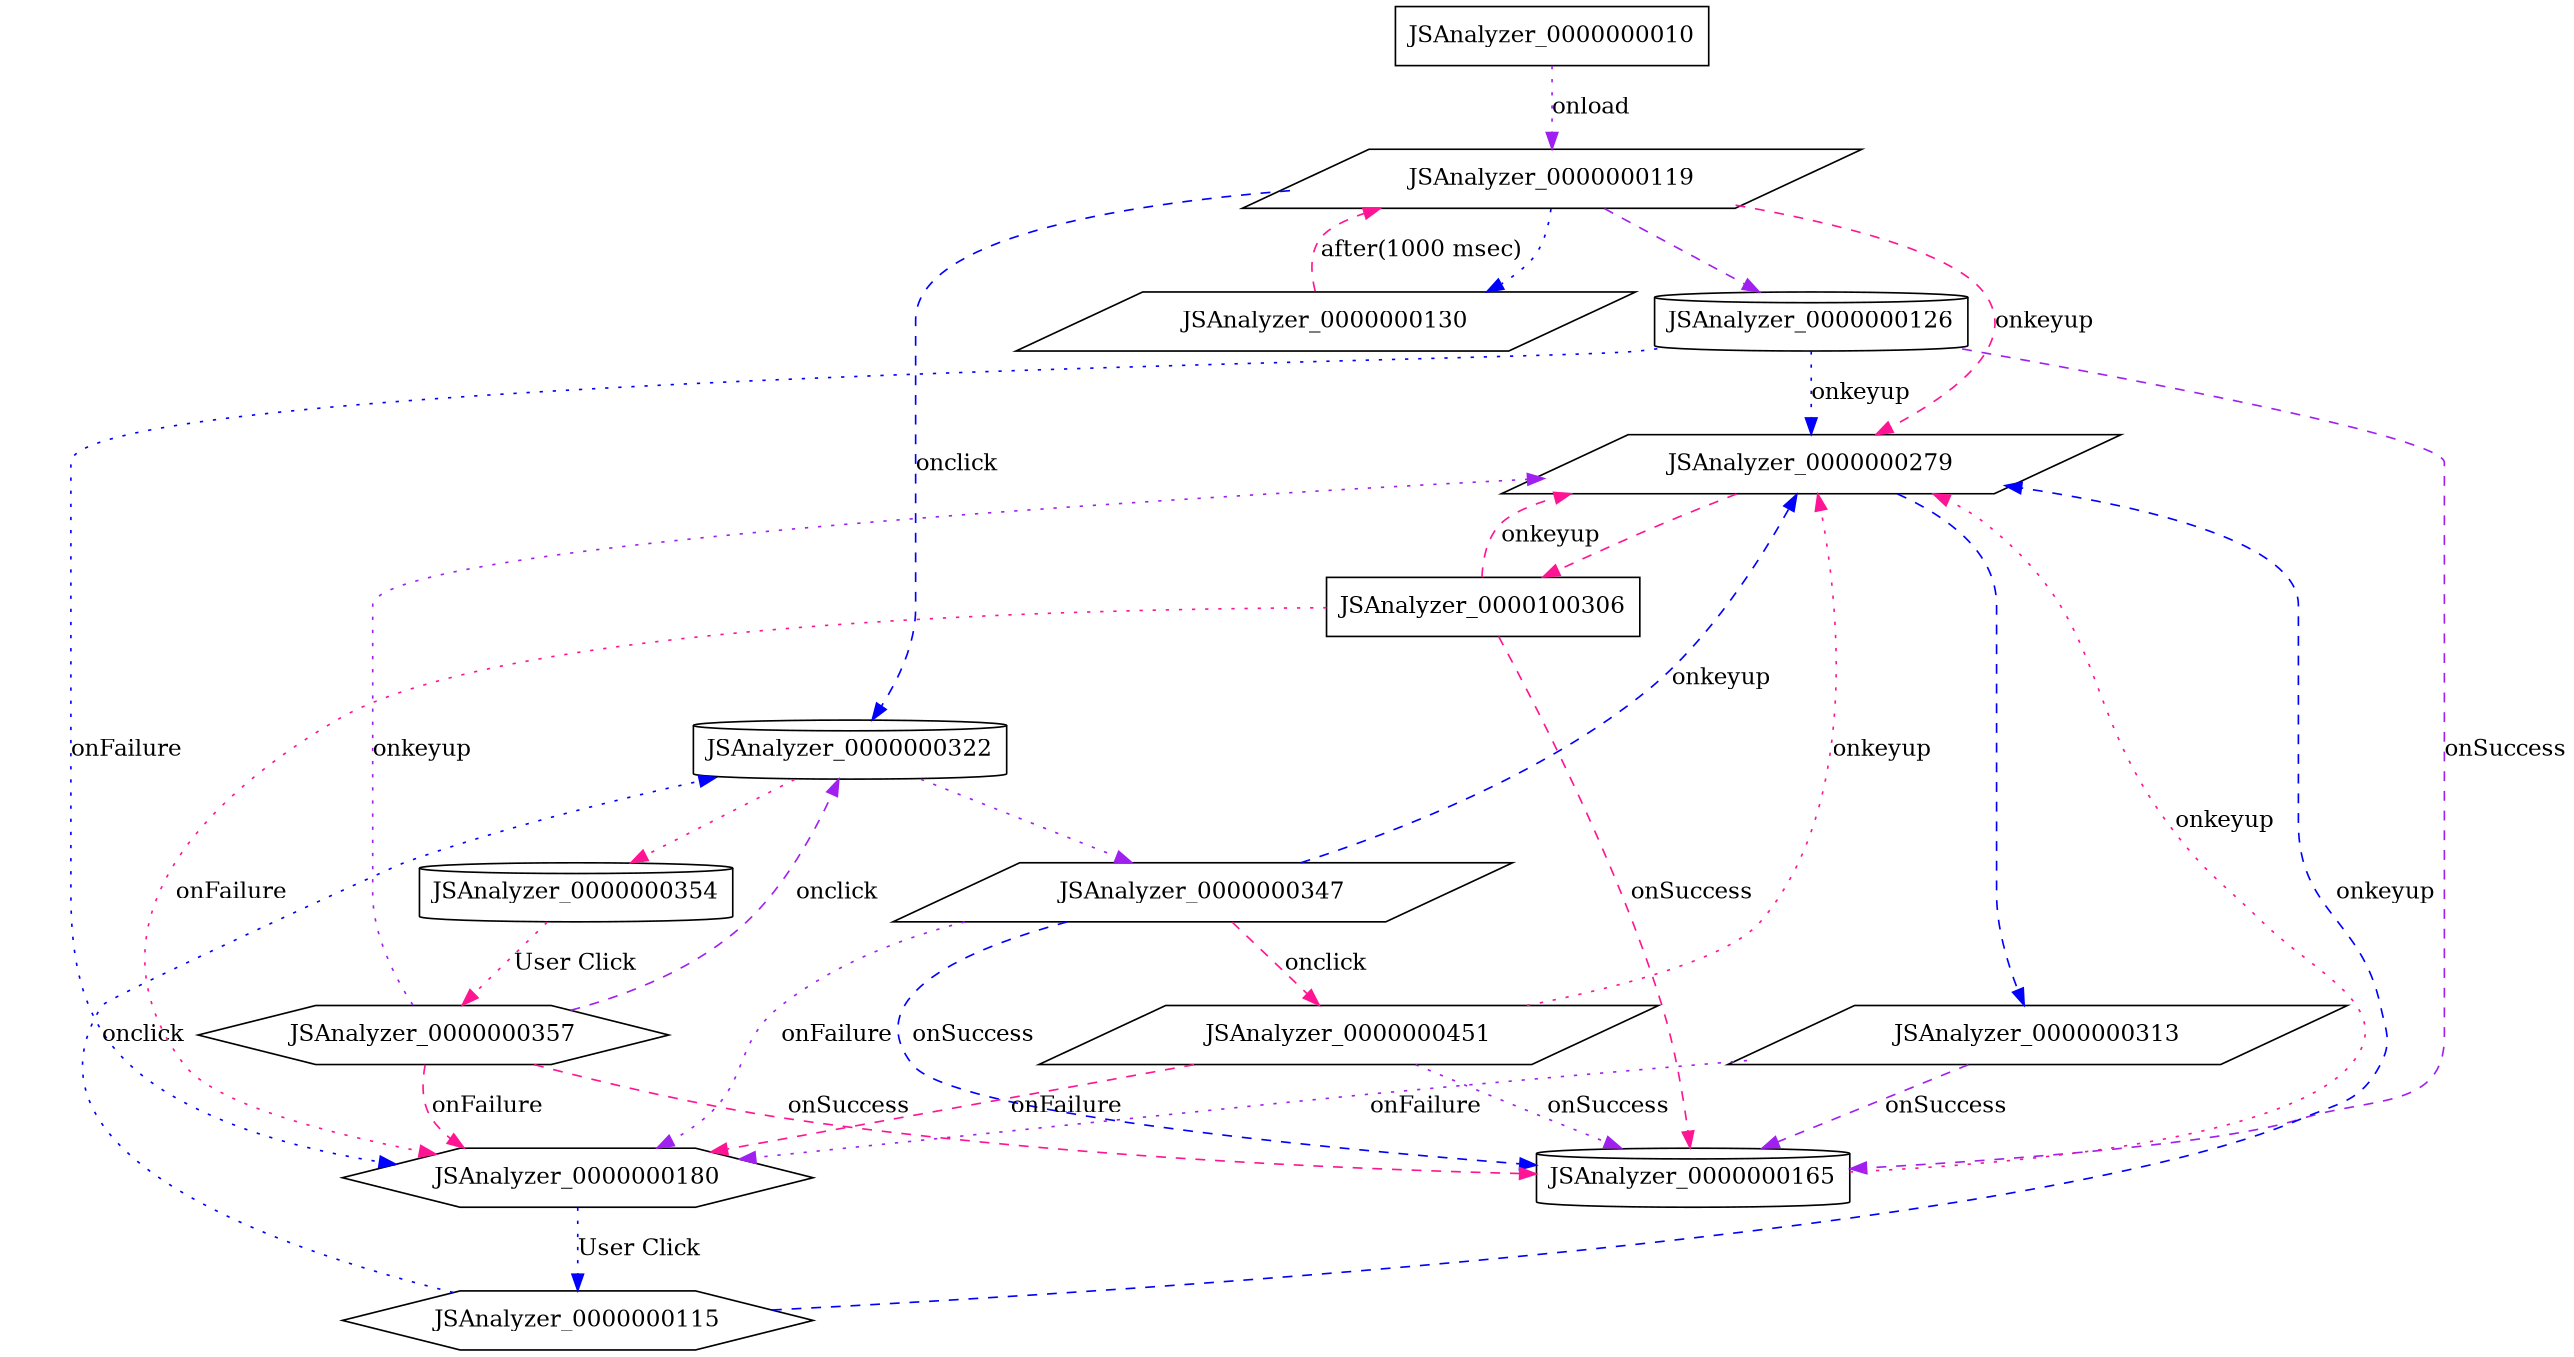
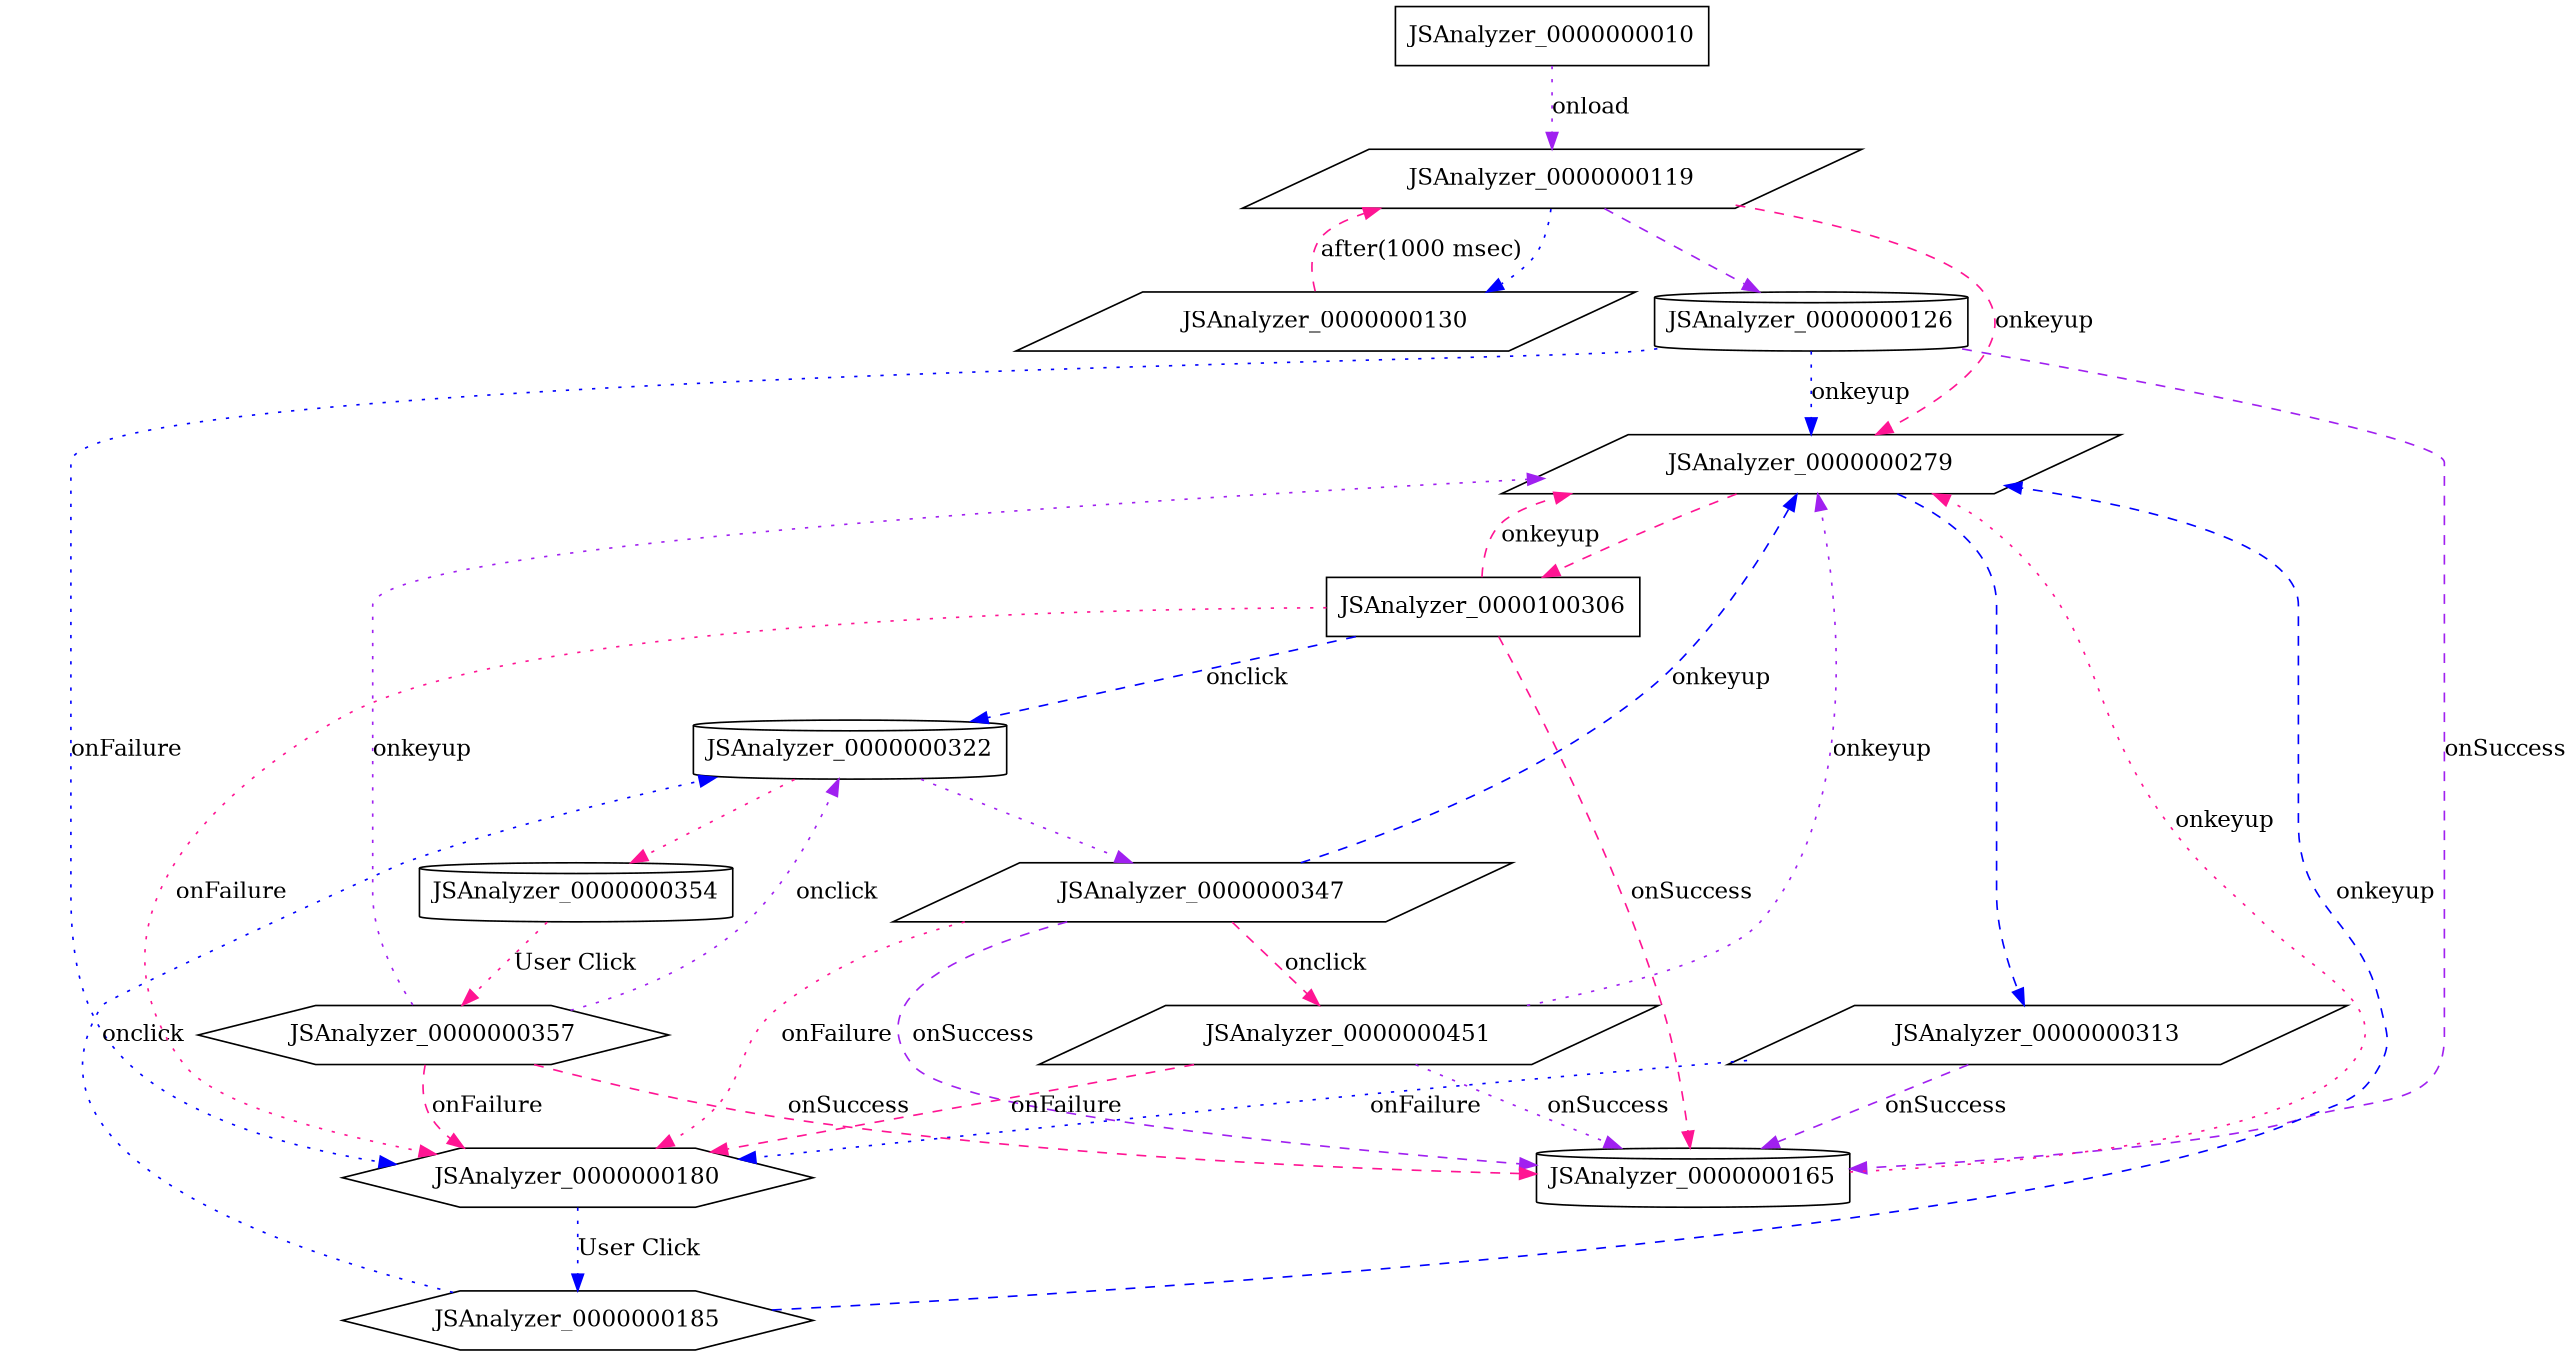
(919, 309) -> (1172, 677)
(1805, 845) -> (1805, 845)
(730, 936) -> (730, 936)
(791, 998) -> (791, 998)
(1251, 1106) -> (1251, 1106)
(1067, 1113) -> (1067, 1113)
(578, 1320) -> (578, 1320)
